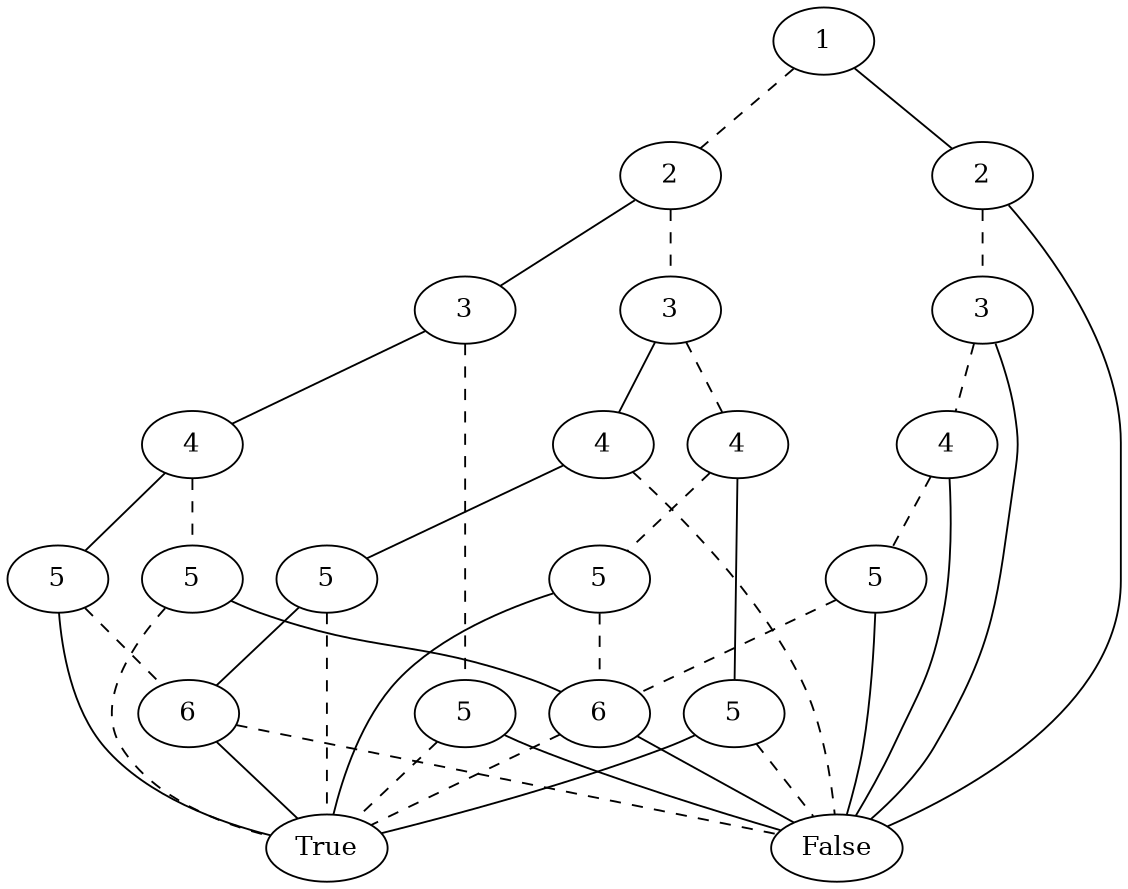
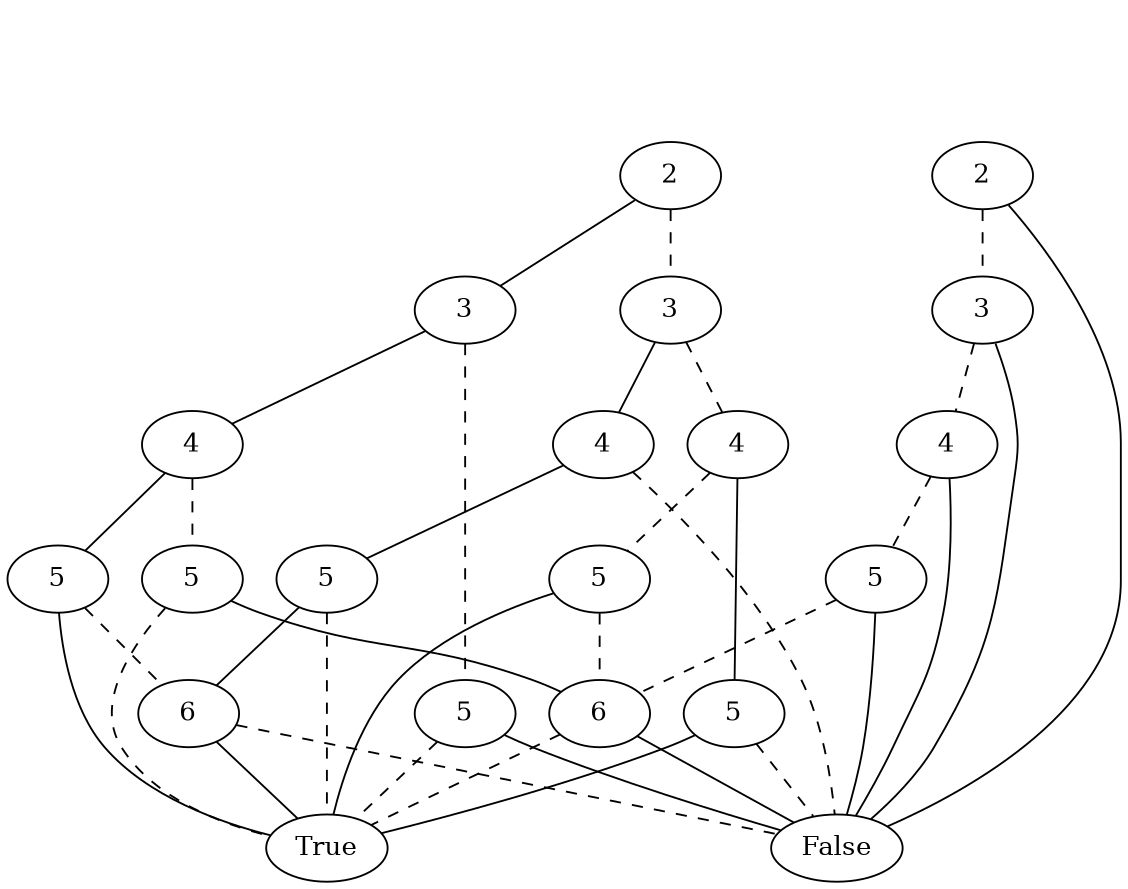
(824, 41) -> none
